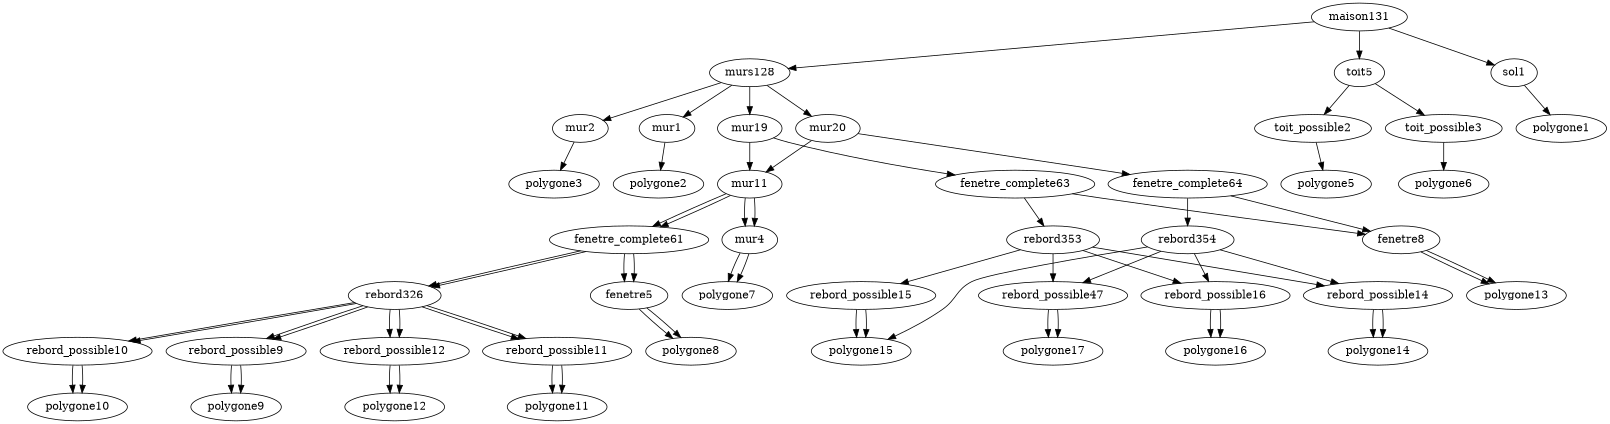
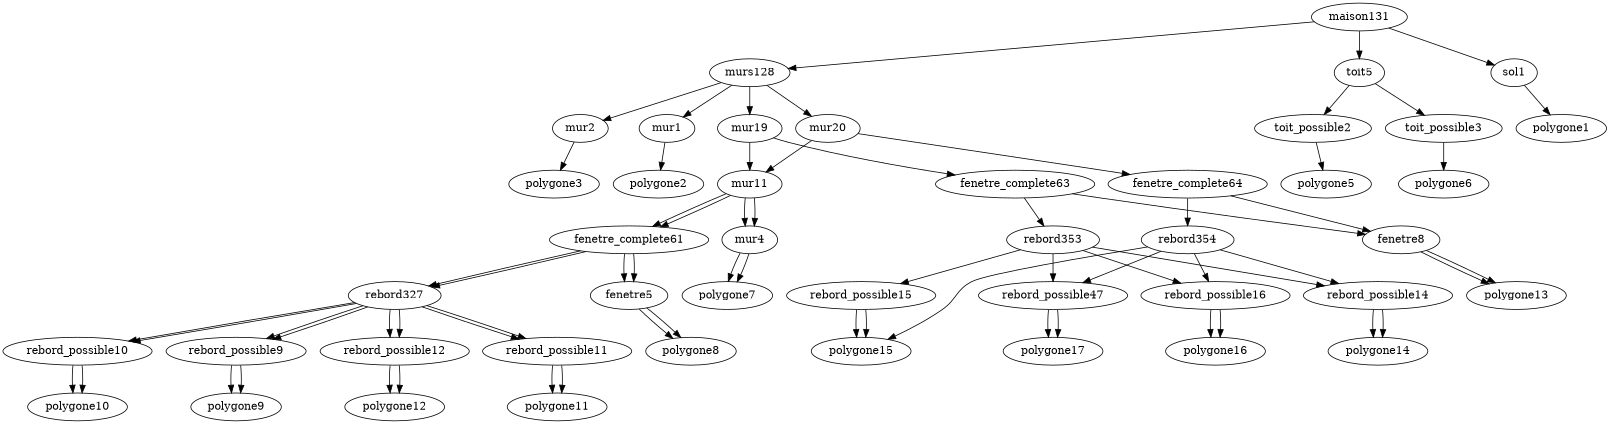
(395, 296) -> (395, 296)
